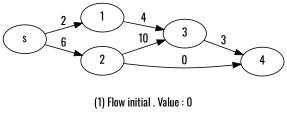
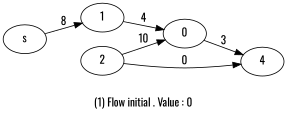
(64, 22) -> (64, 22)
(185, 34) -> (185, 34)
(60, 49) -> none
